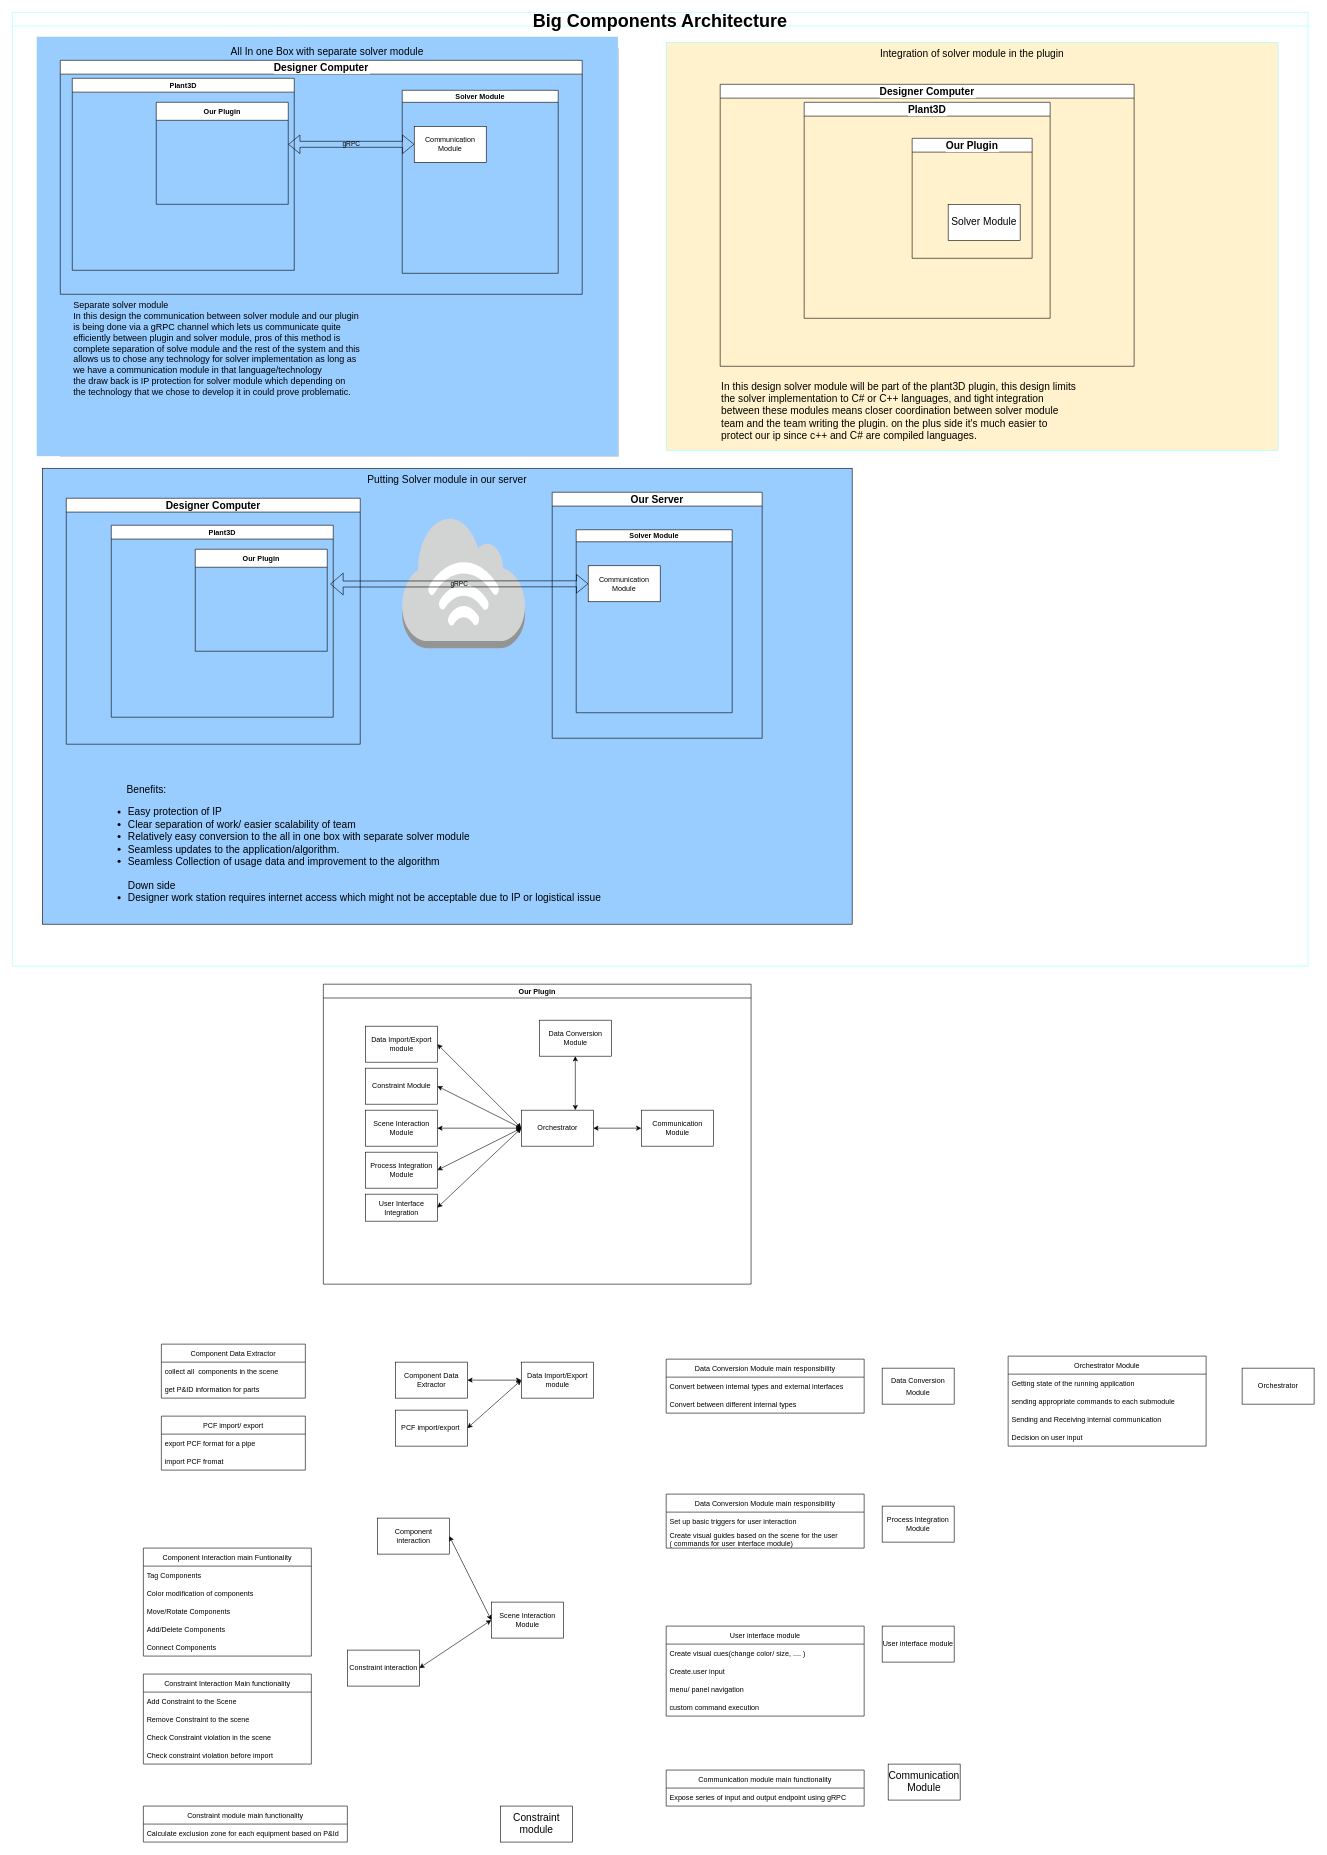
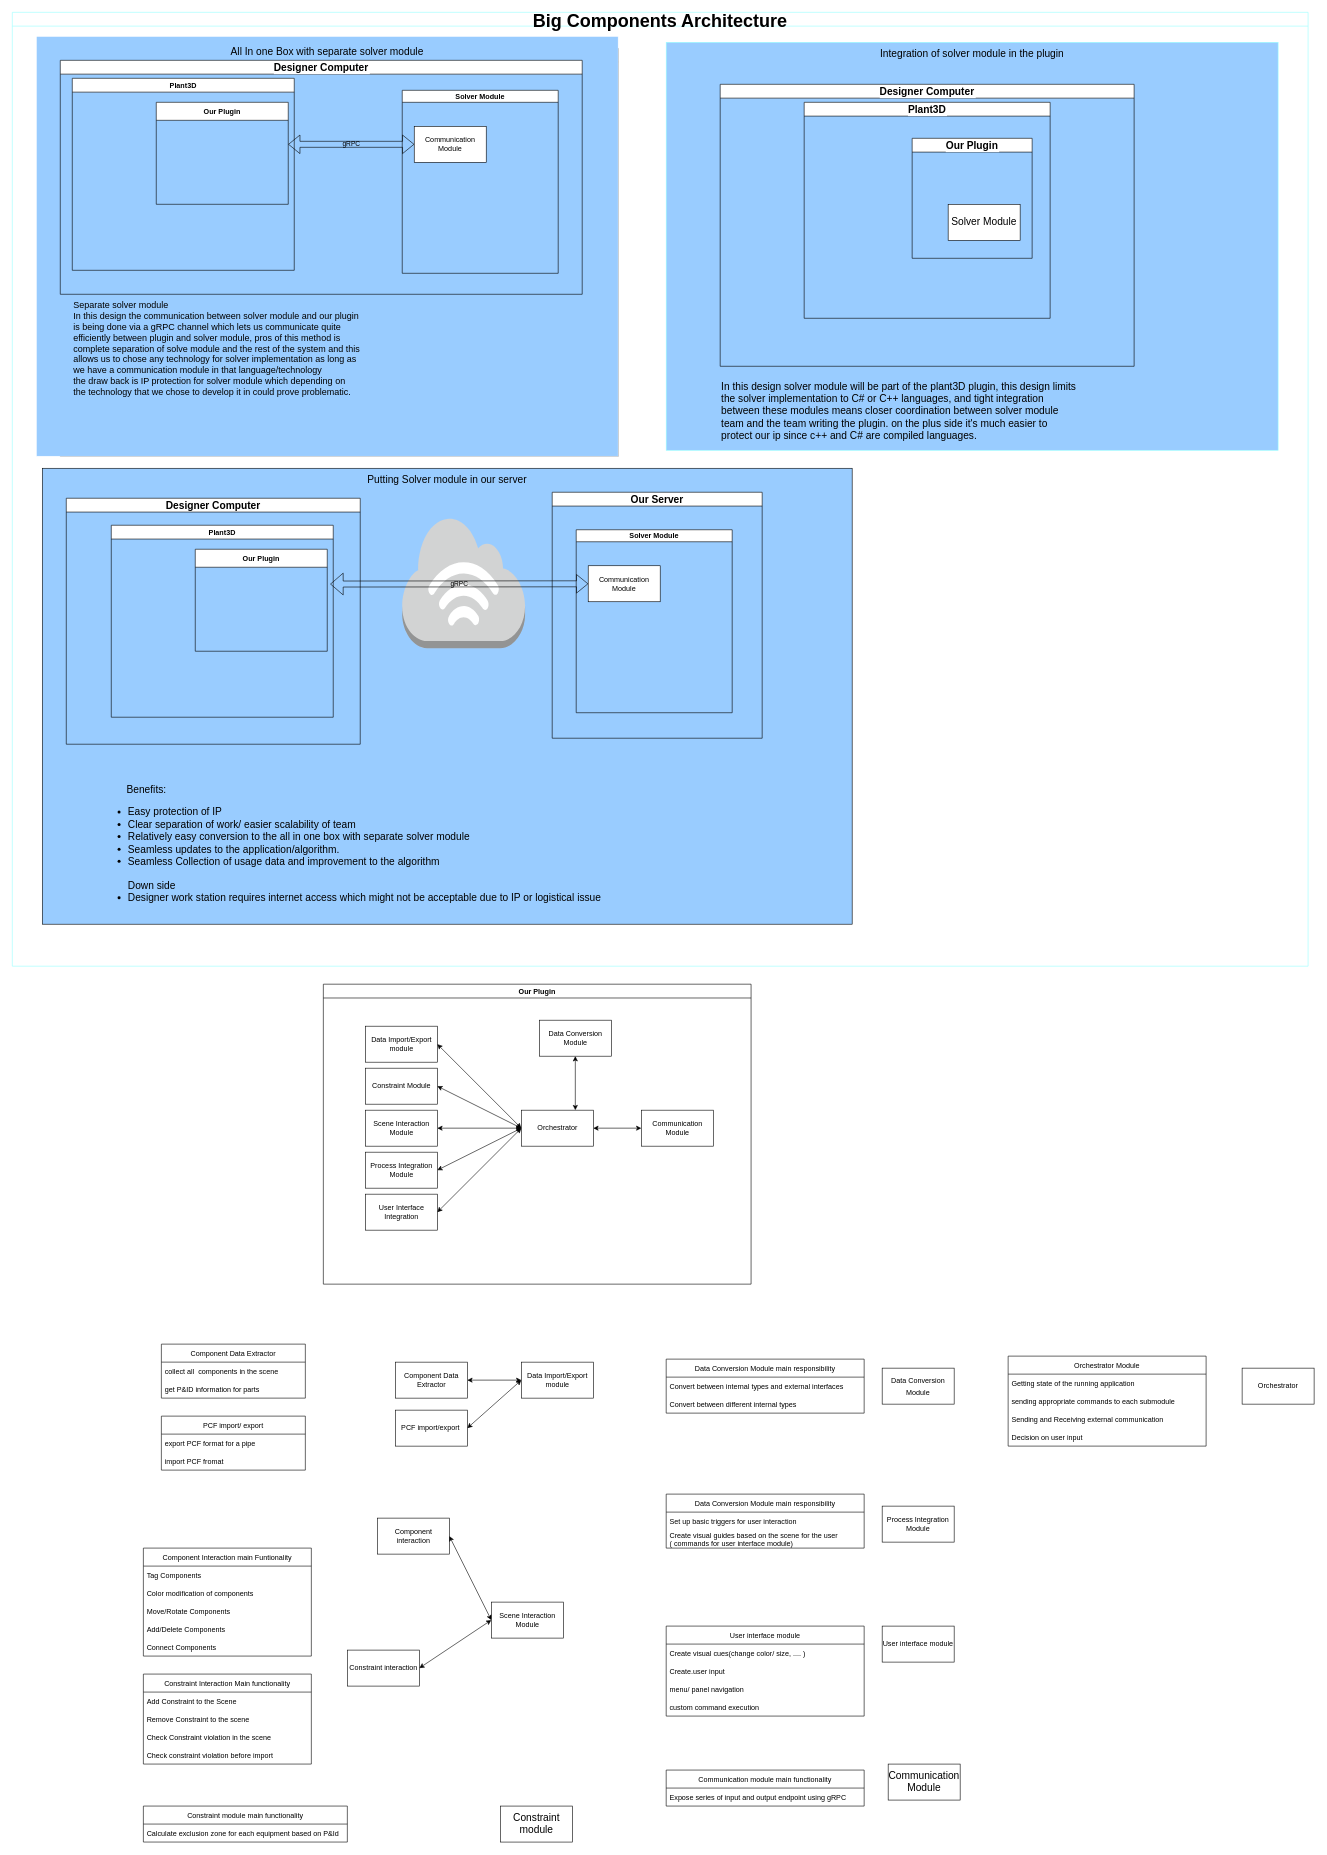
(972, 246) -> (972, 246)
(401, 1208) -> (401, 1212)
(1090, 1420) -> (1091, 1420)
